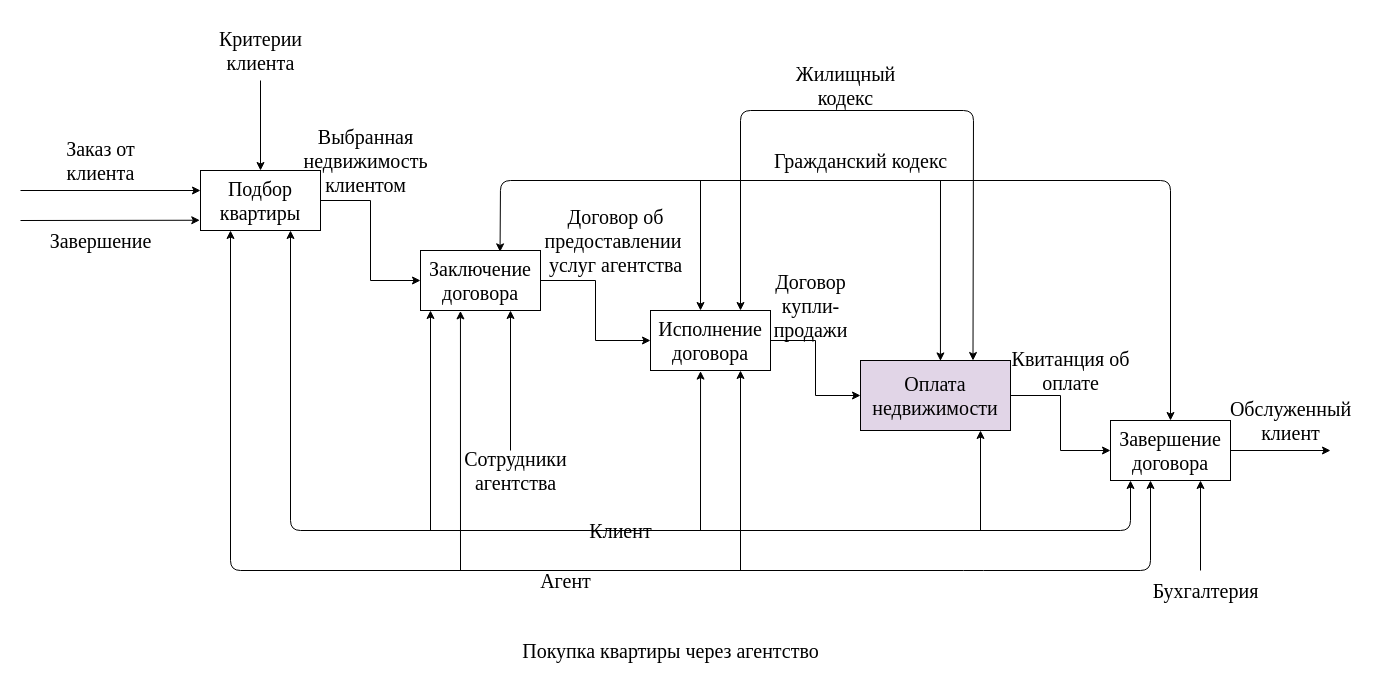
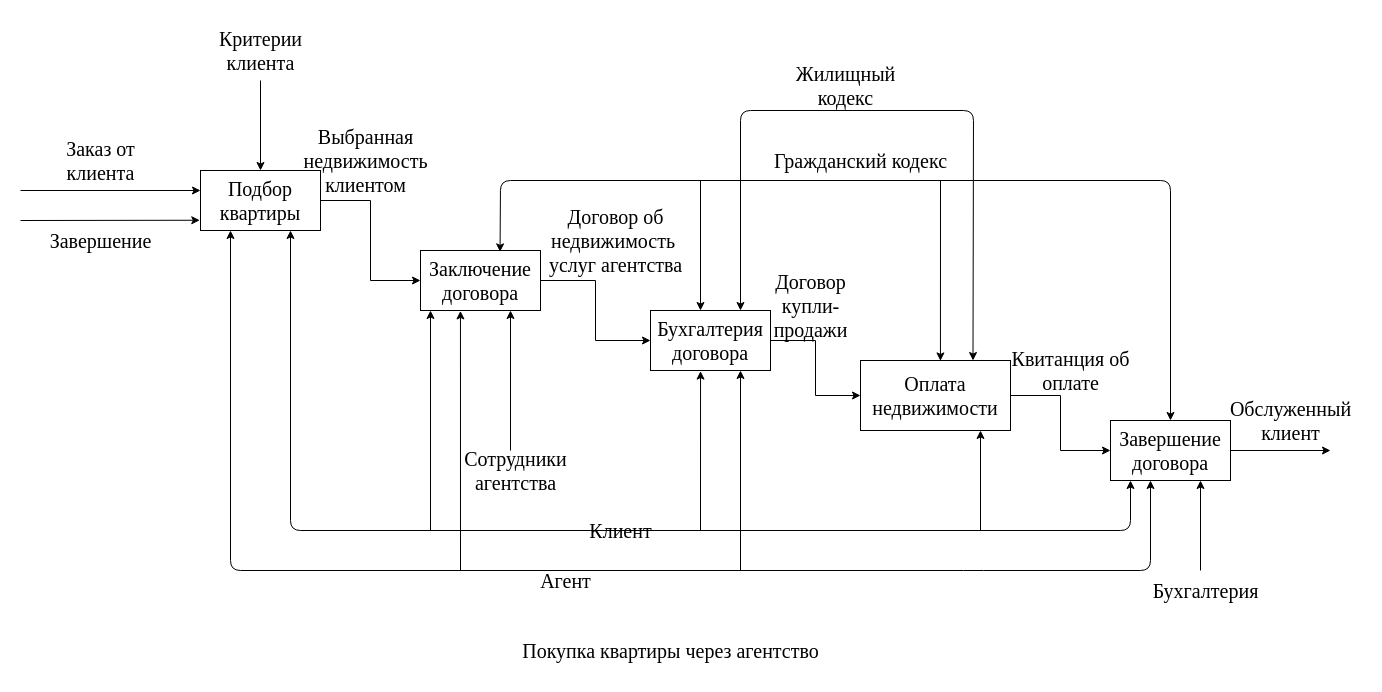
(616, 241) -> (616, 241)
(711, 341) -> (711, 341)
(936, 396) -> (936, 396)
